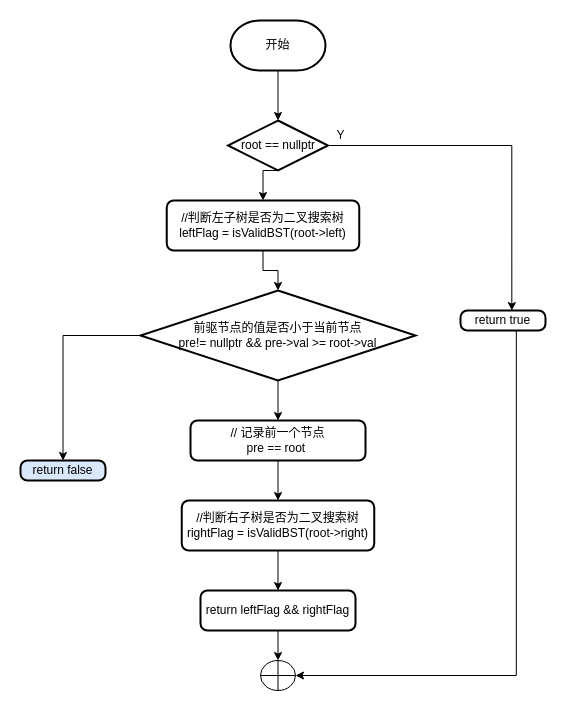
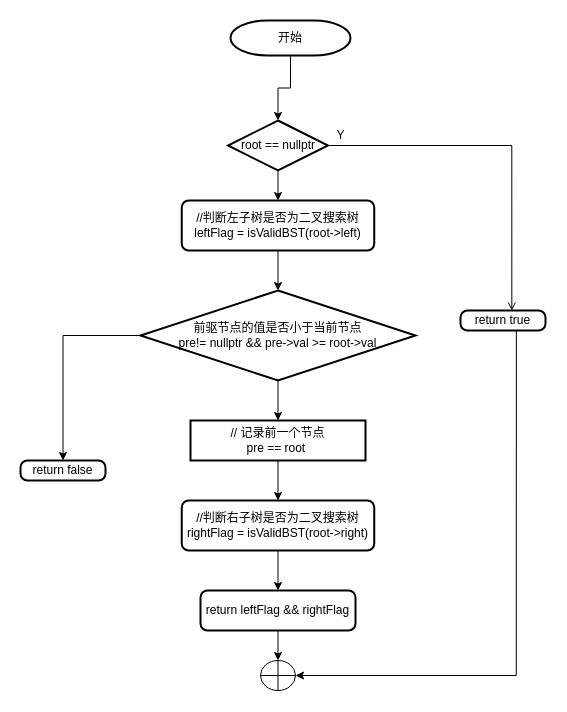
(278, 46) -> (291, 38)
(263, 226) -> (278, 226)
(512, 302) -> (512, 304)
(278, 441) -> (278, 441)
(63, 471) -> (63, 471)
